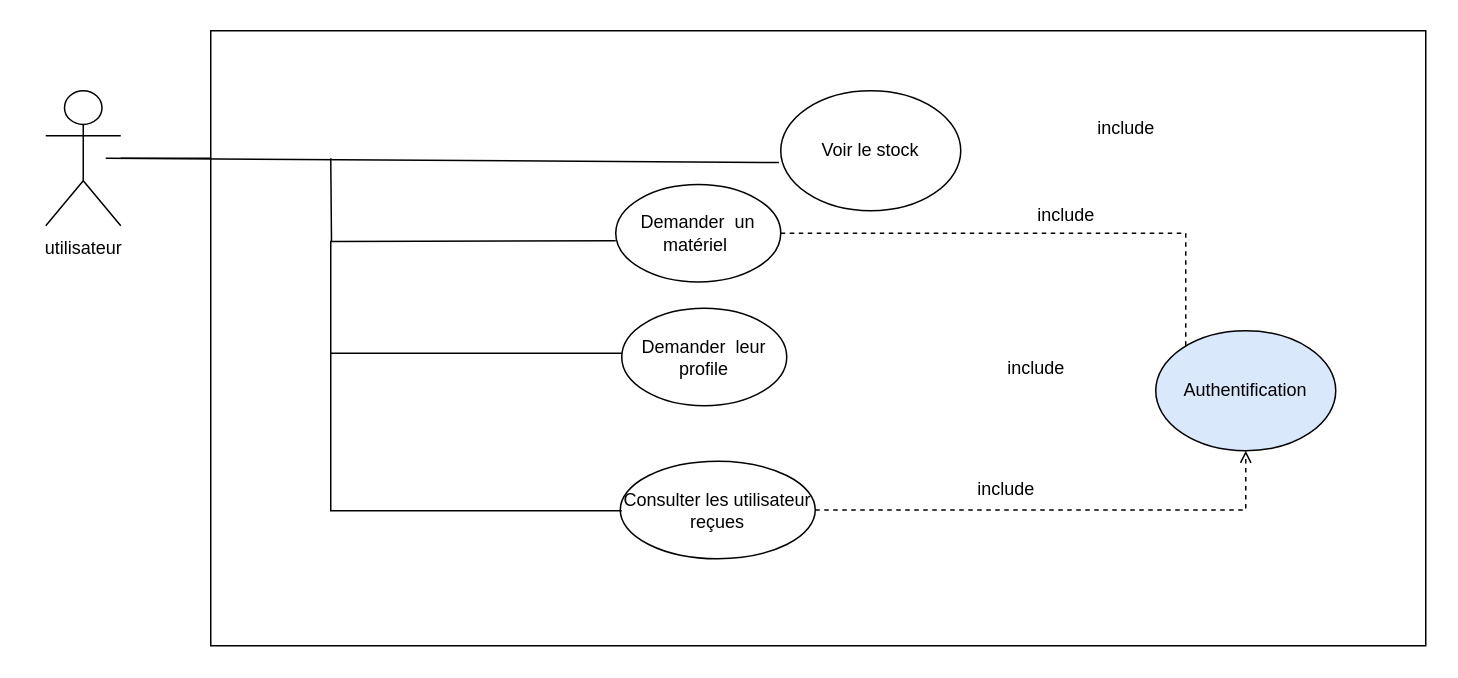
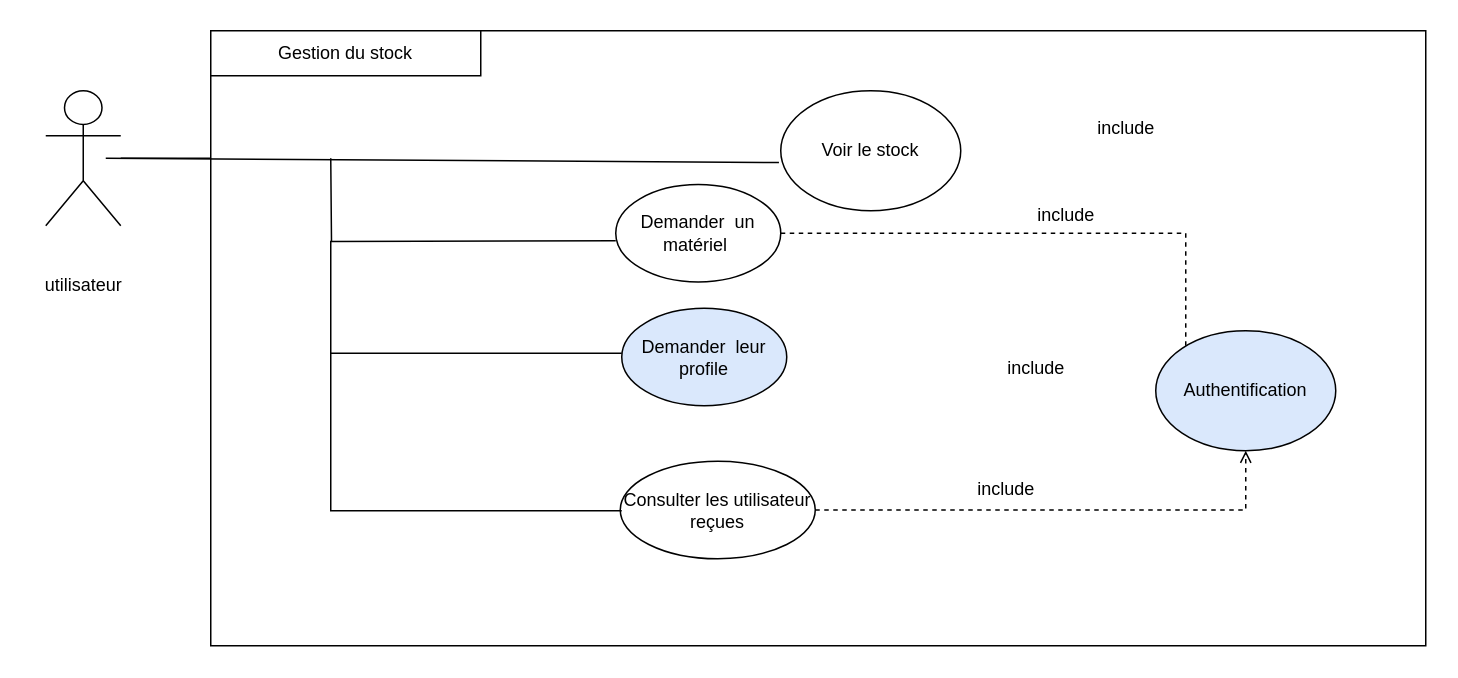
none -> (346, 53)
(83, 248) -> (83, 286)
(704, 357) -> (704, 357)
